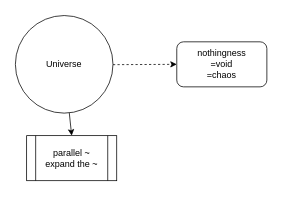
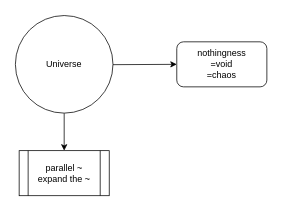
(142, 64) -> (142, 64)
(72, 158) -> (64, 173)
